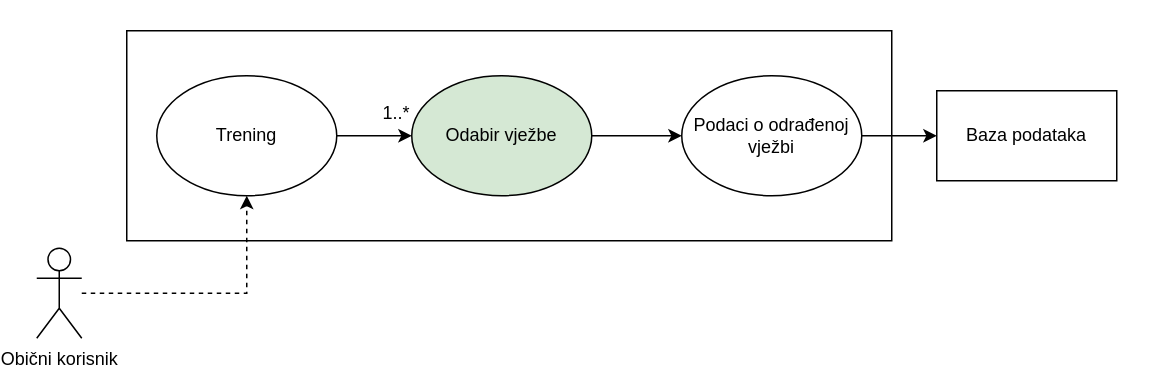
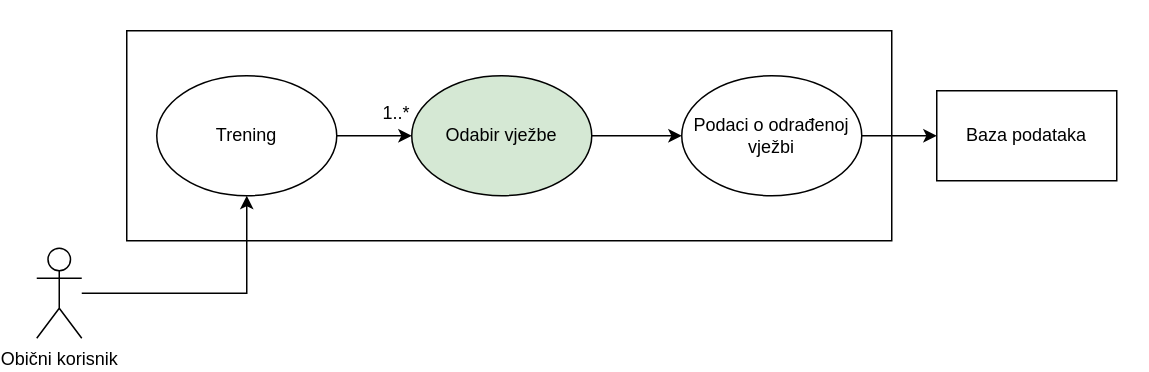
(209, 293) -> (209, 293)
